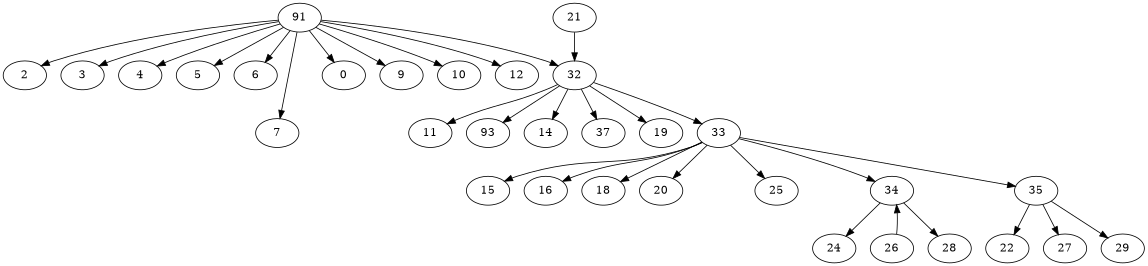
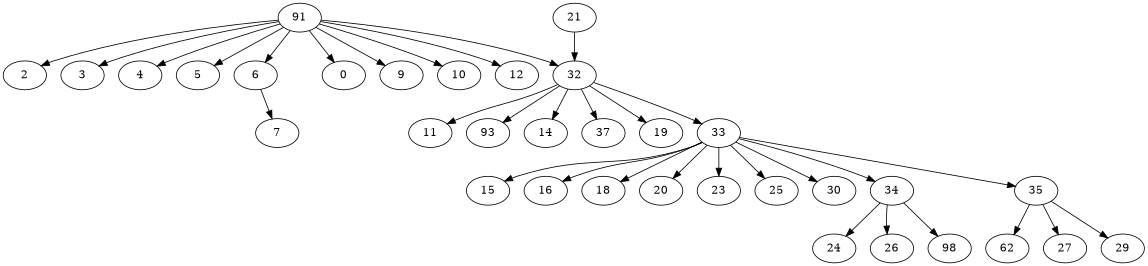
(289, 71) -> (265, 100)
none -> (719, 191)
none -> (834, 191)
(897, 224) -> (887, 215)
(950, 248) -> (950, 248)
(1007, 248) -> (1007, 248)
